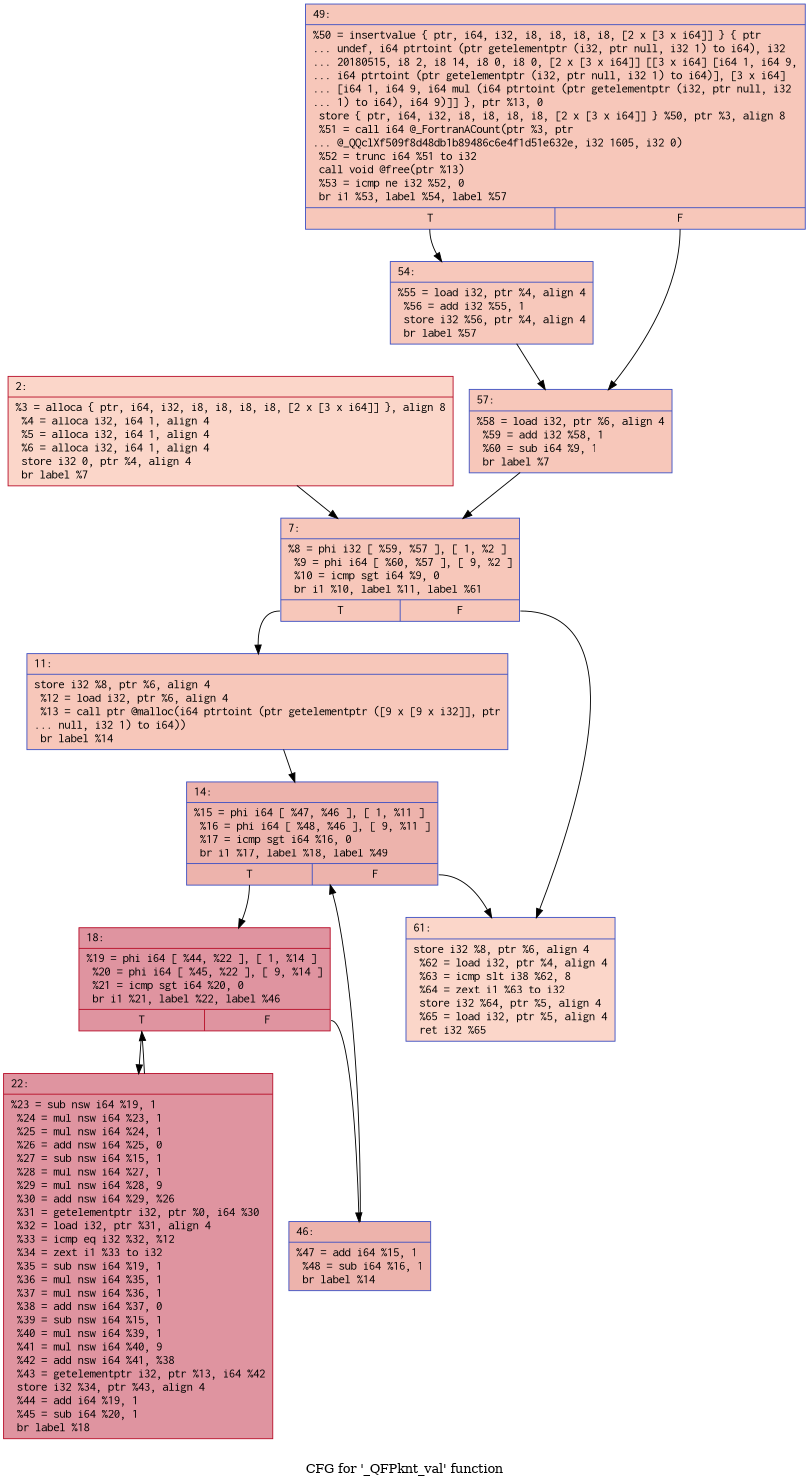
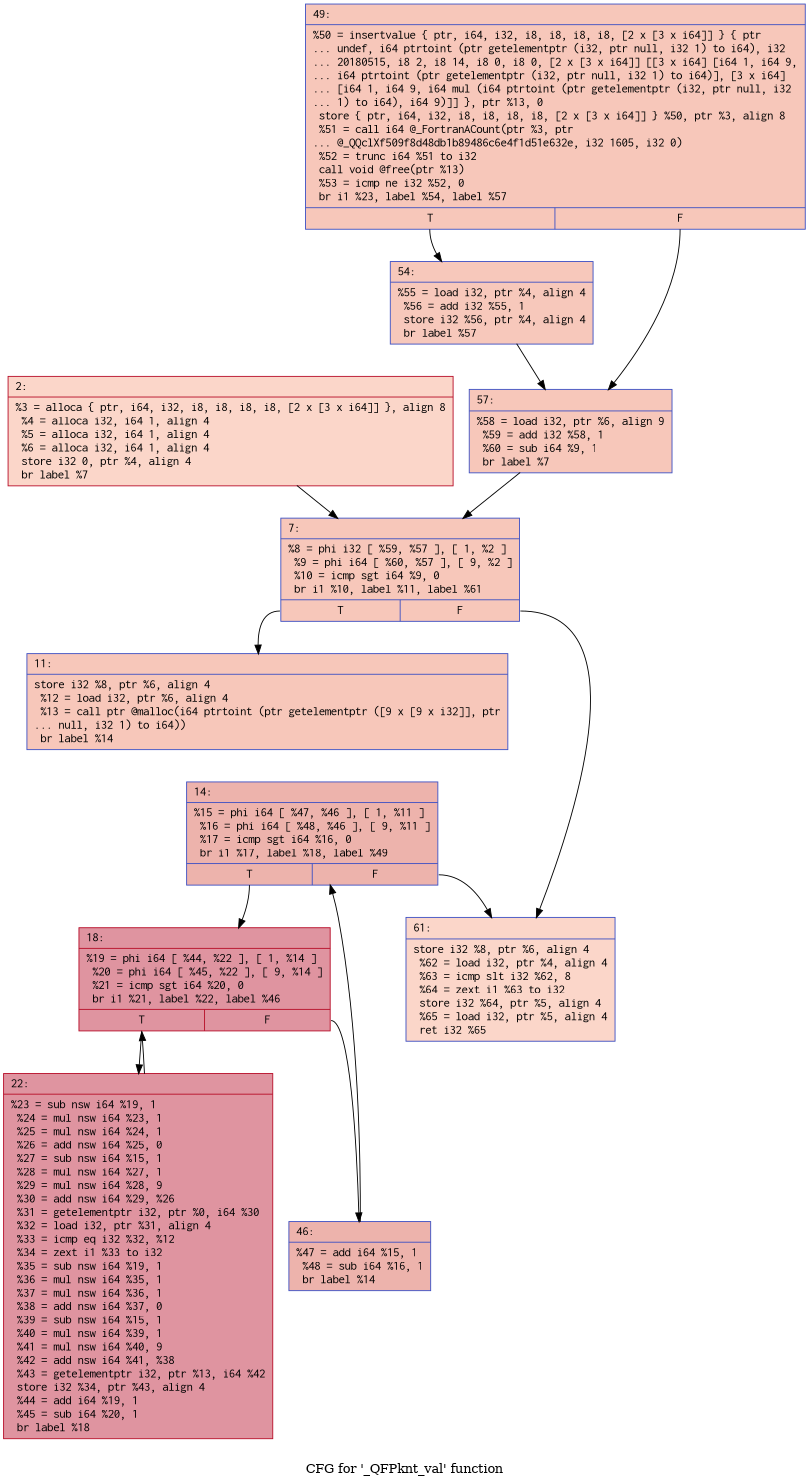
(410, 196) -> (410, 196)
(571, 421) -> (571, 421)
(288, 762) -> none
(492, 976) -> (492, 976)
